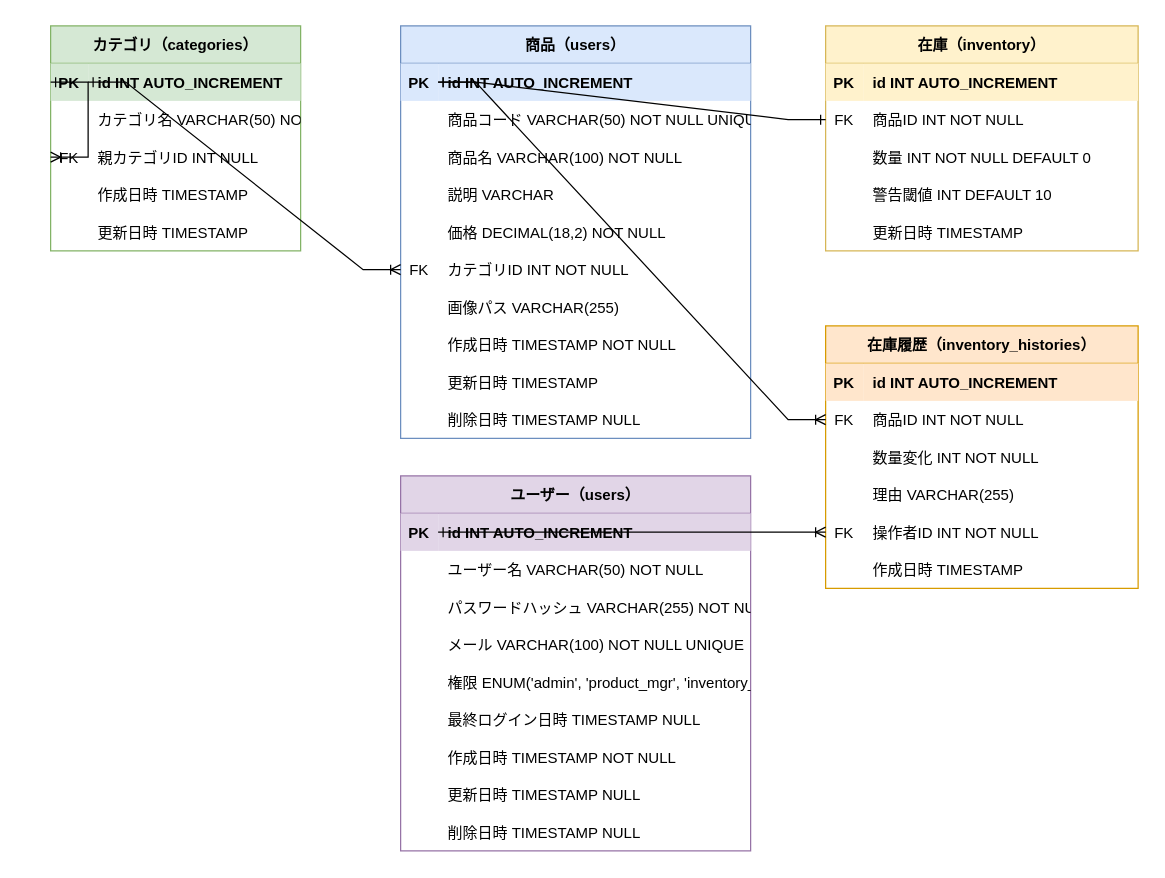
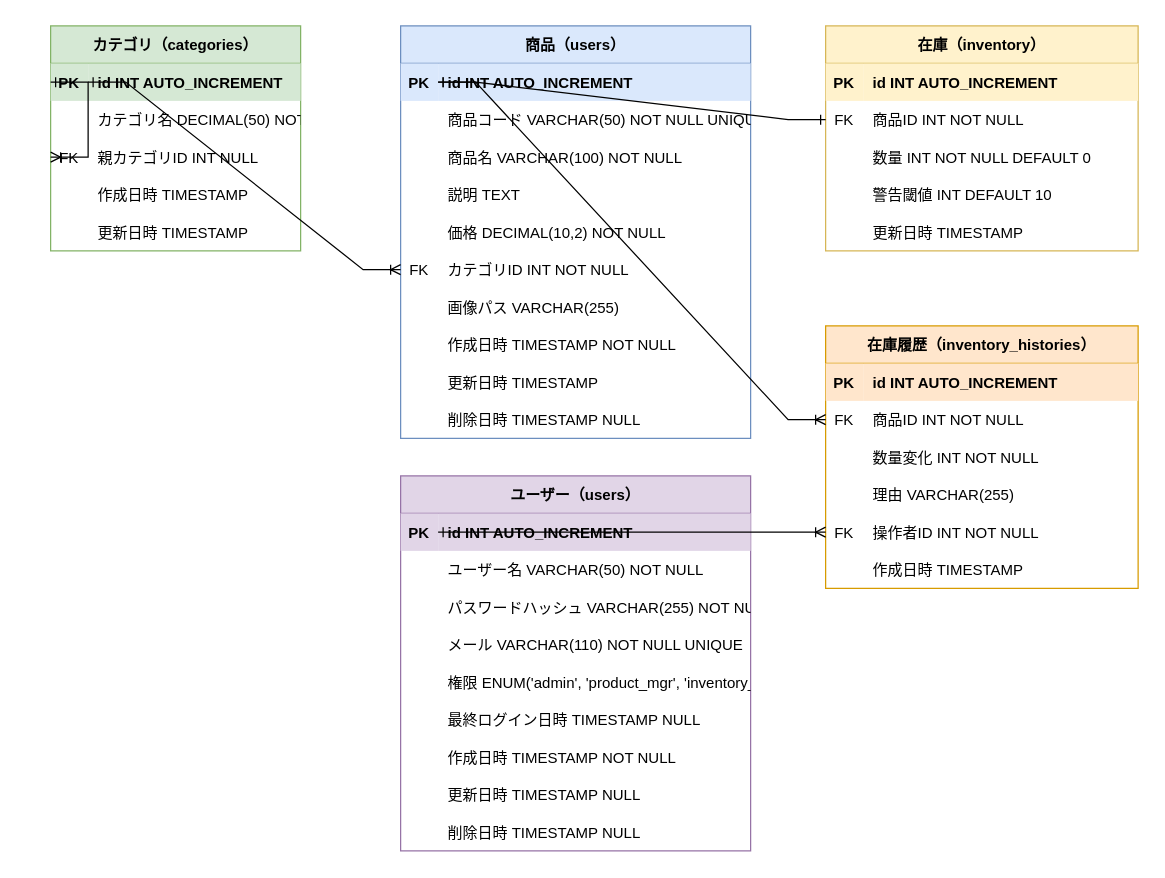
(217, 120) -> (217, 120)
(494, 195) -> (482, 195)
(551, 233) -> (551, 233)
(584, 645) -> (584, 645)
